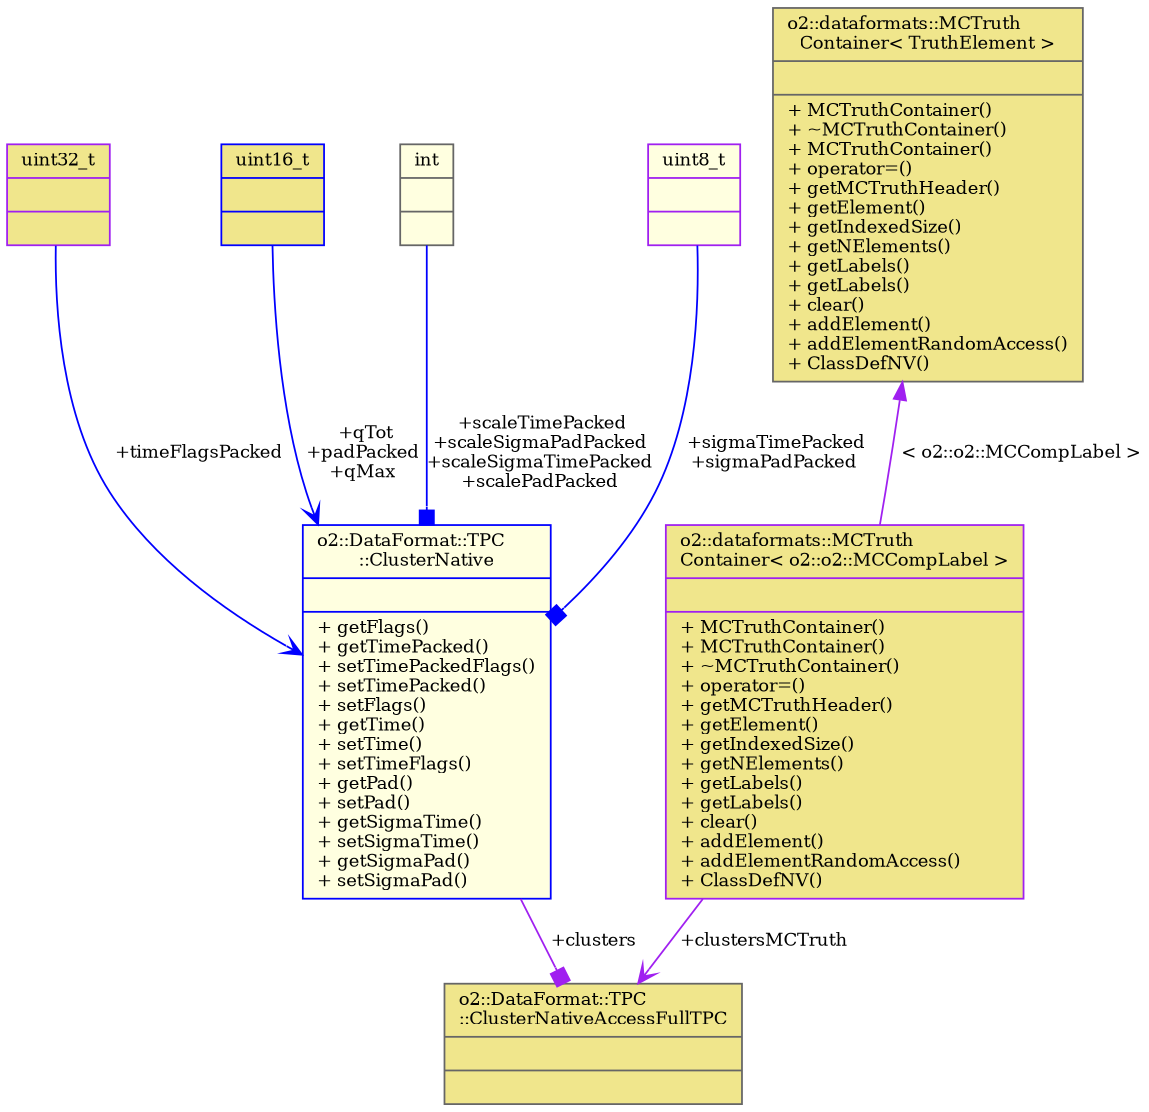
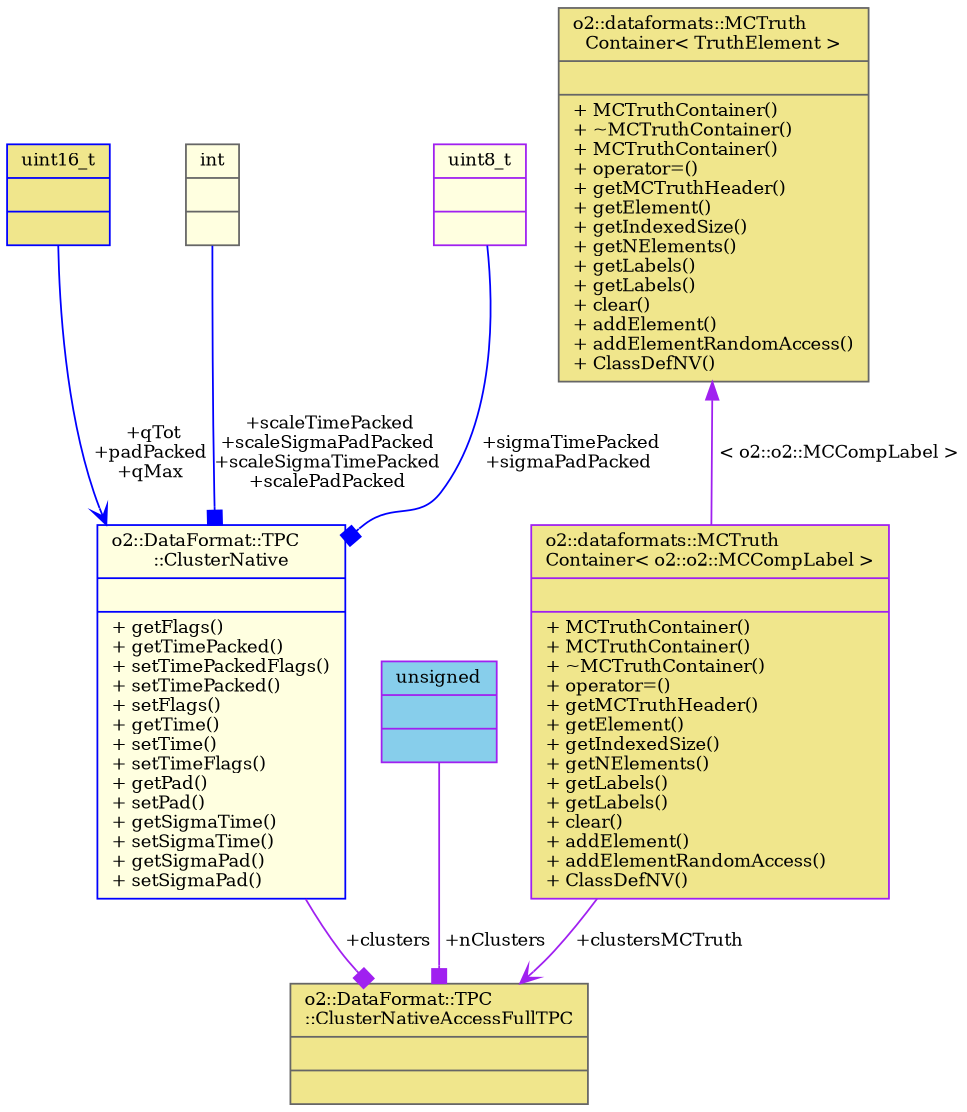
(58, 195) -> none
none -> (439, 712)
